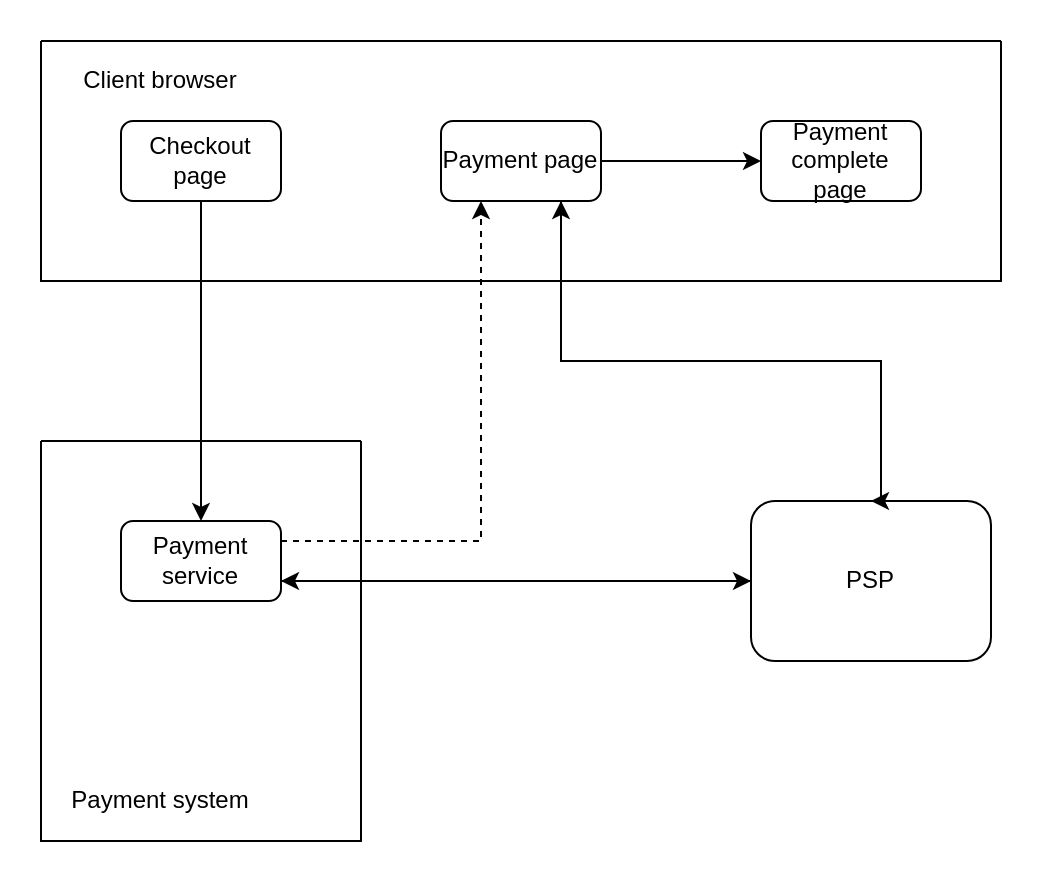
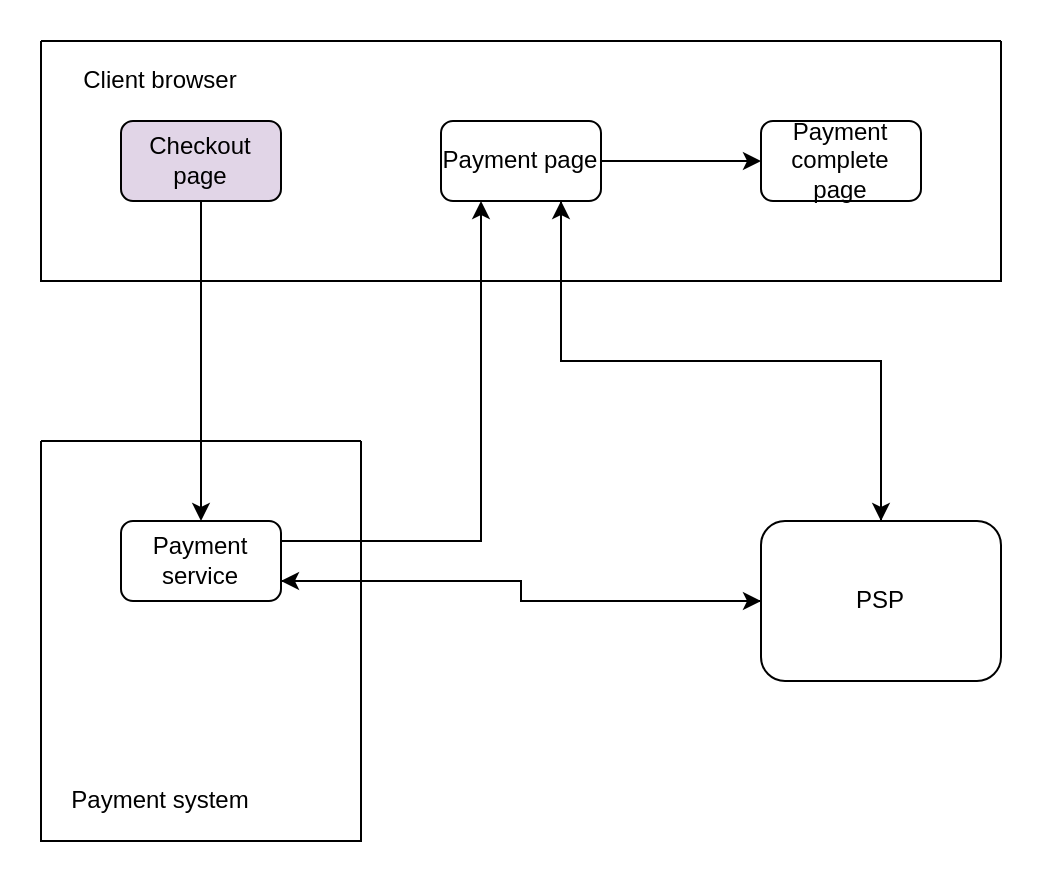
(201, 161) -> (201, 161)
(481, 476) -> (481, 476)
(871, 581) -> (881, 601)
